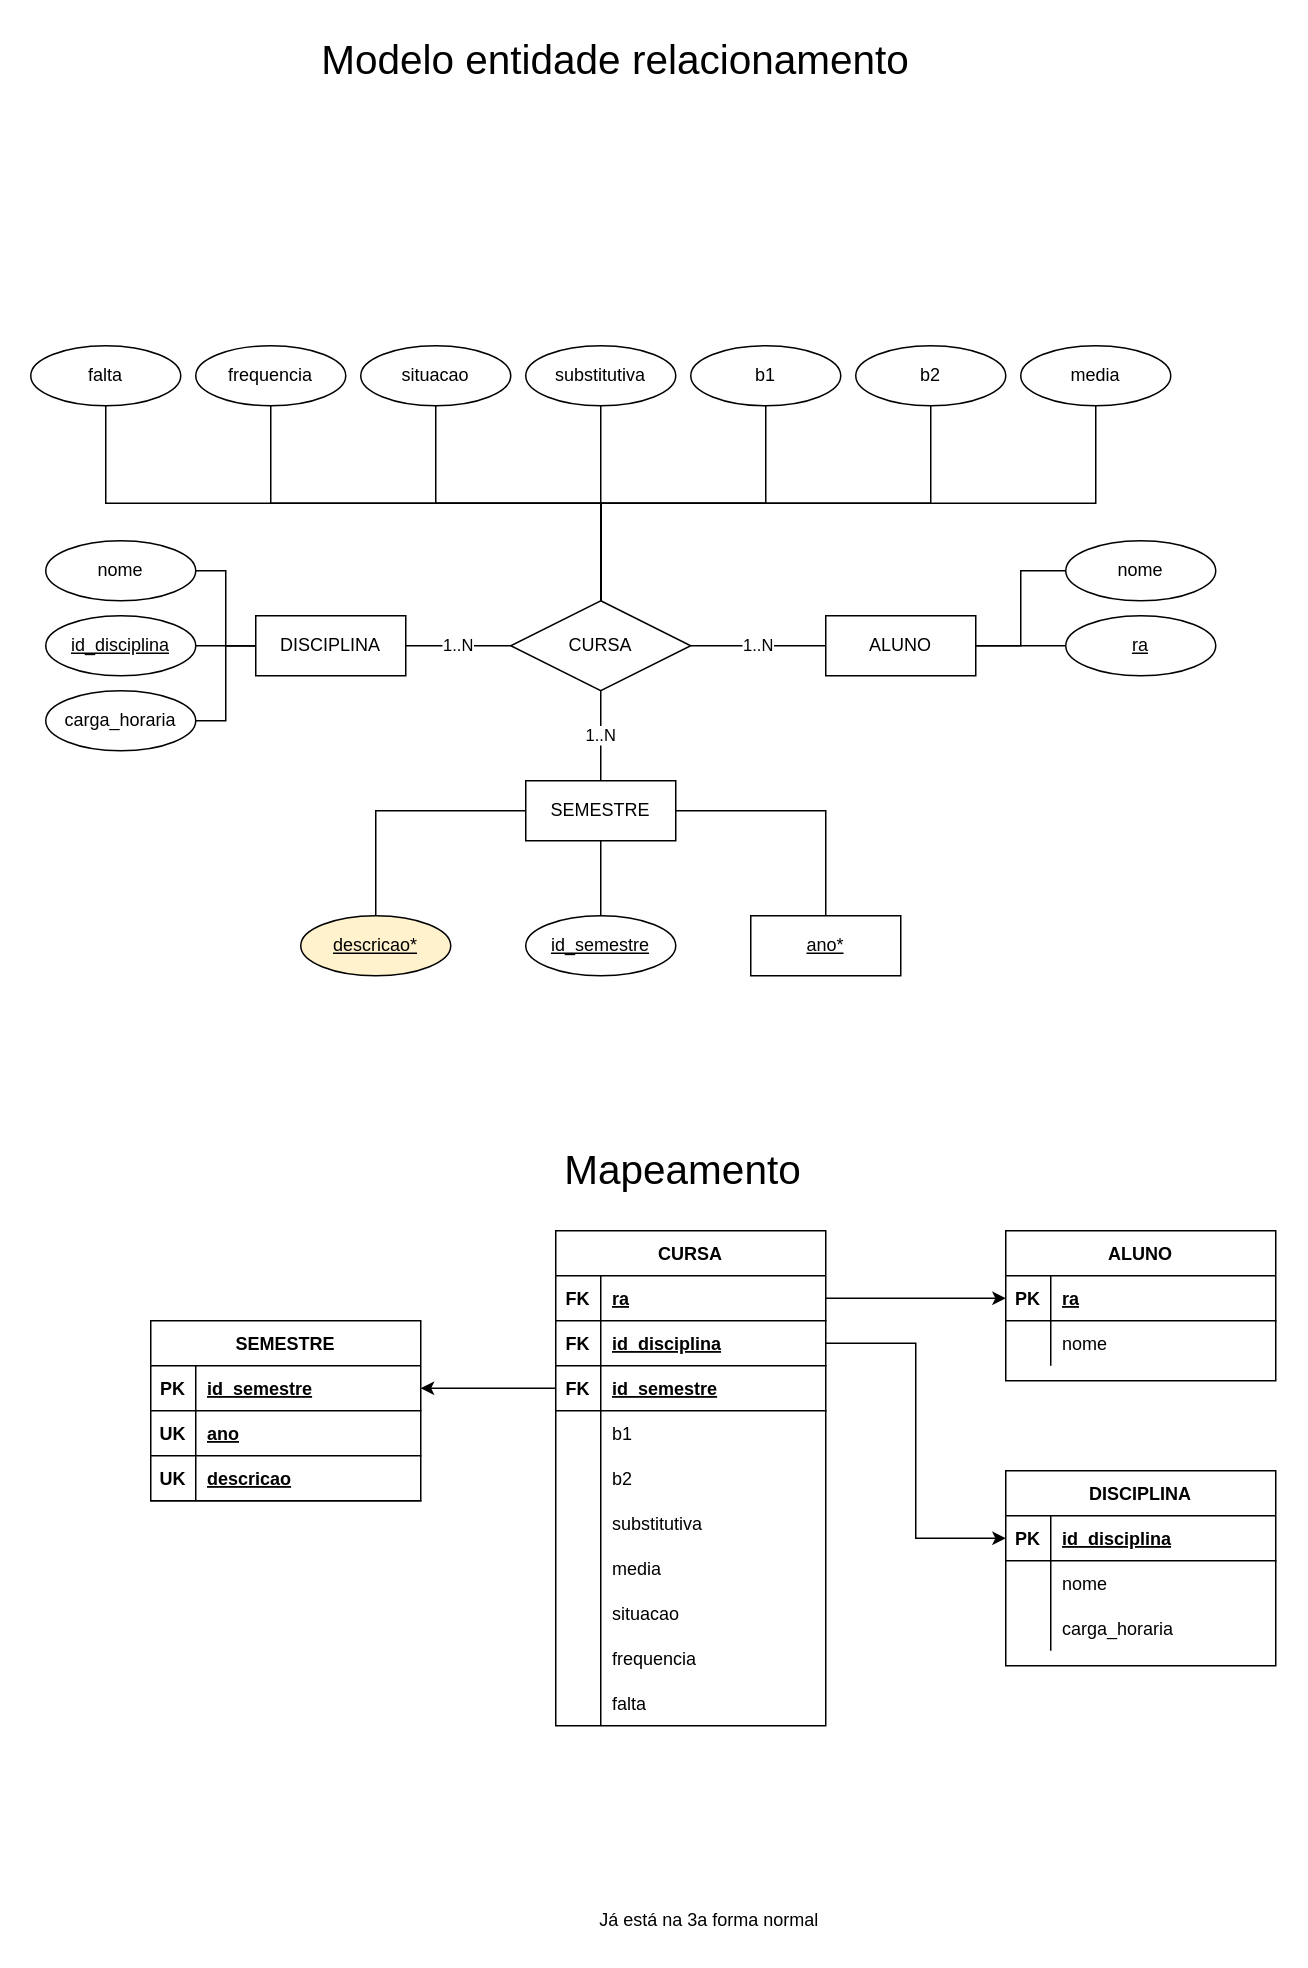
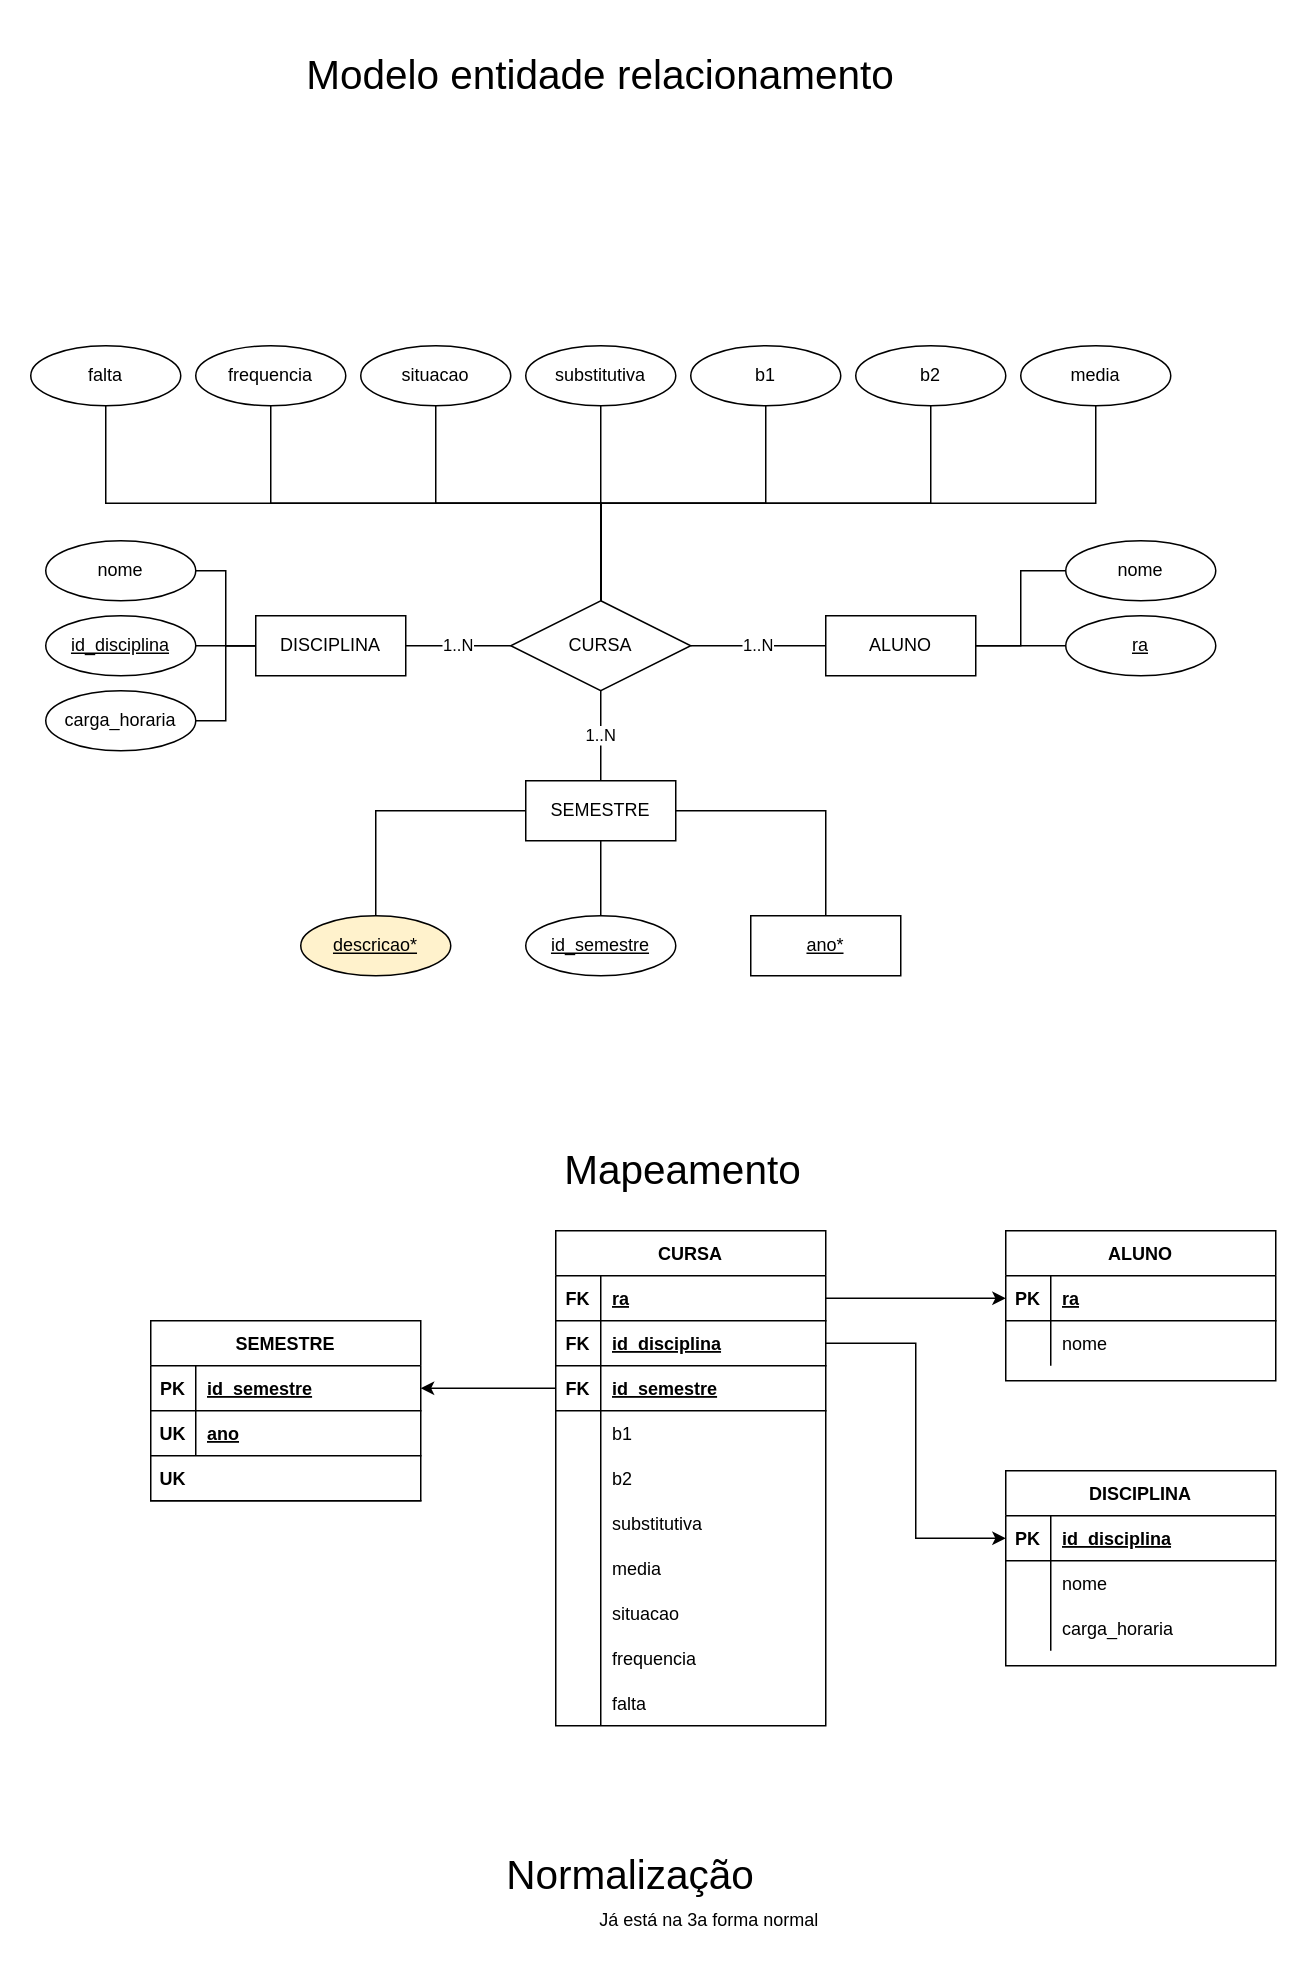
(616, 61) -> (601, 76)
(308, 1478) -> none
none -> (631, 1876)
